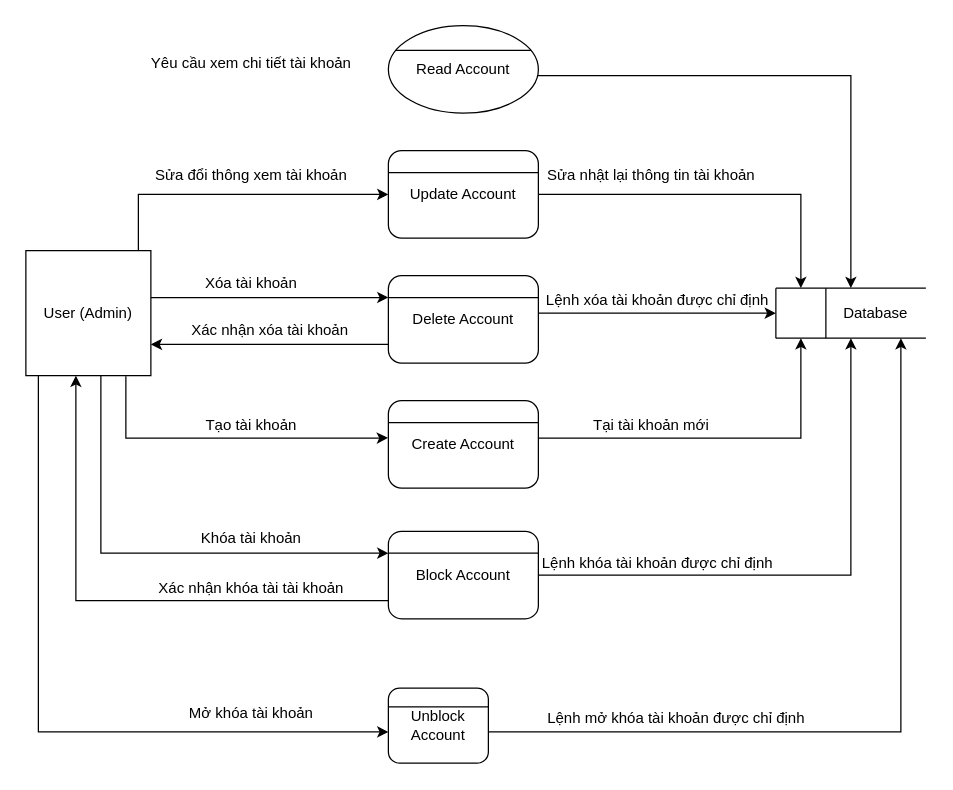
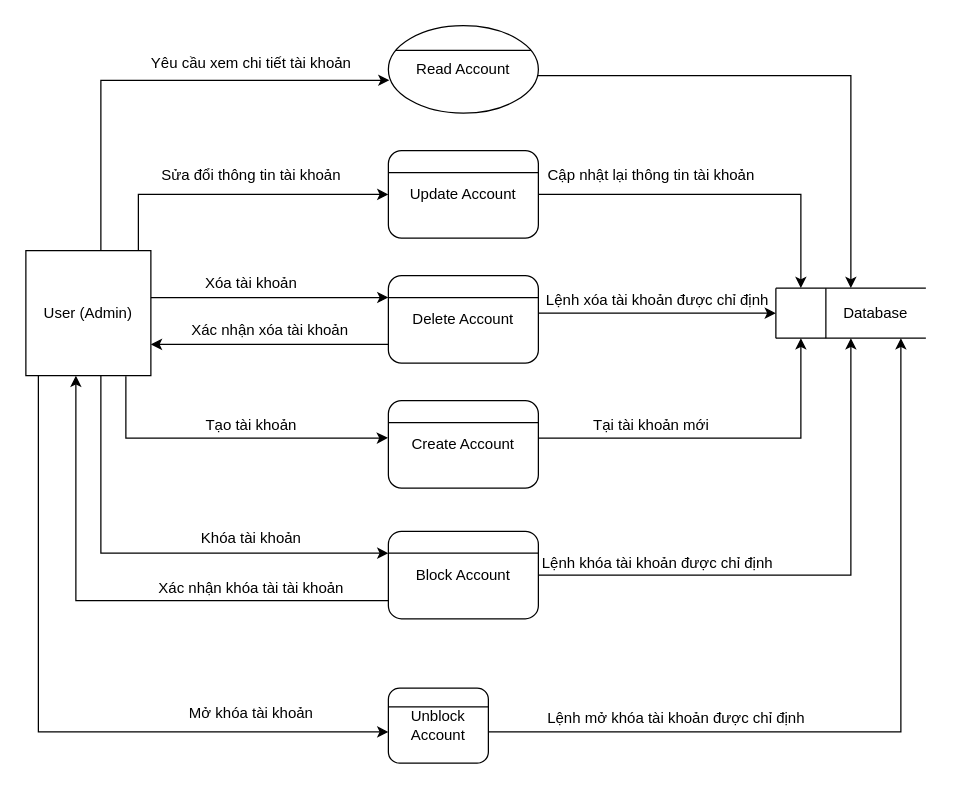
none -> (156, 80)
(251, 176) -> (251, 176)
(651, 176) -> (651, 176)
